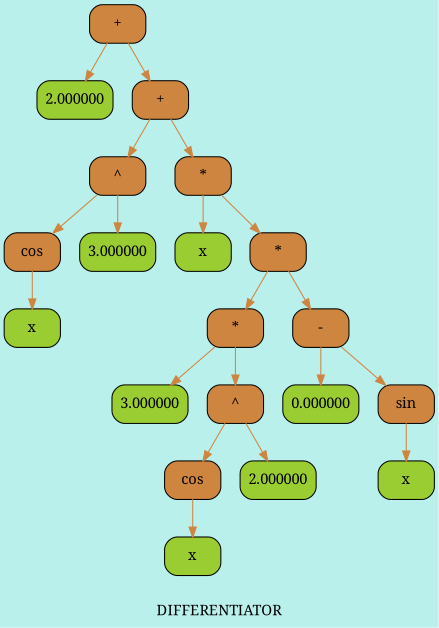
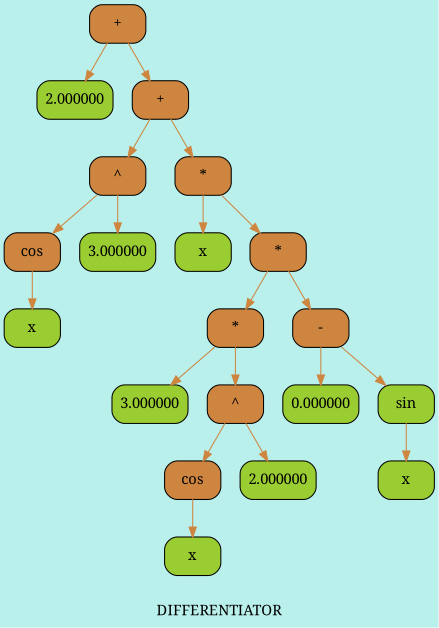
(406, 404) -> (406, 404)
